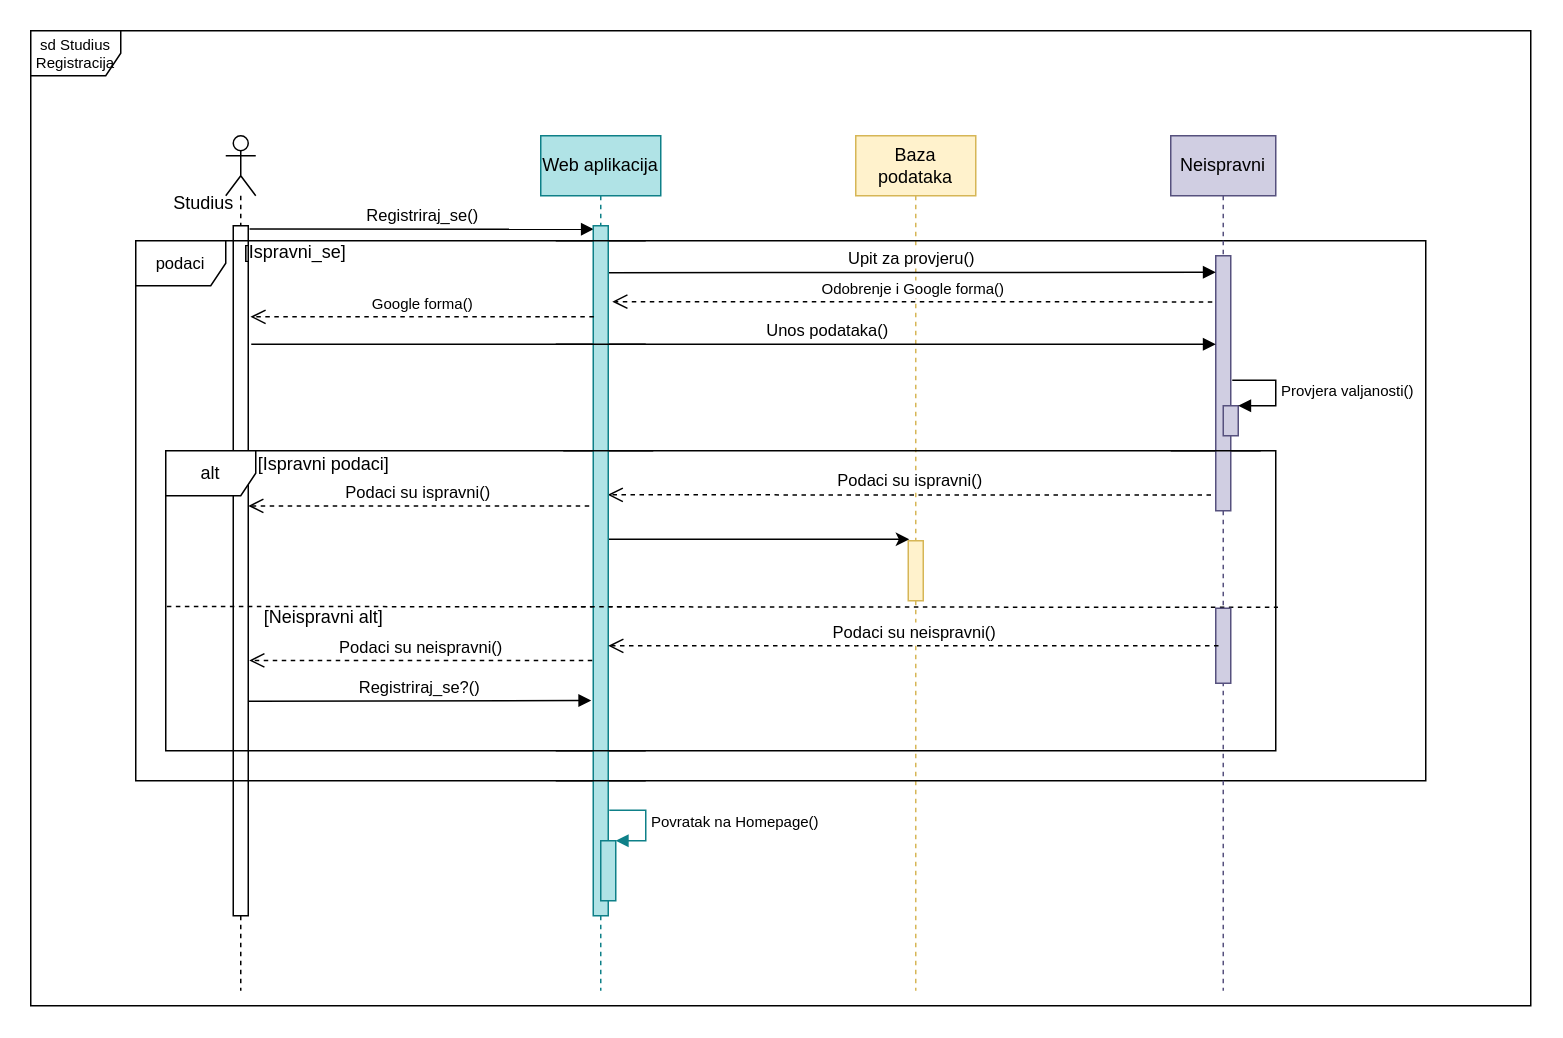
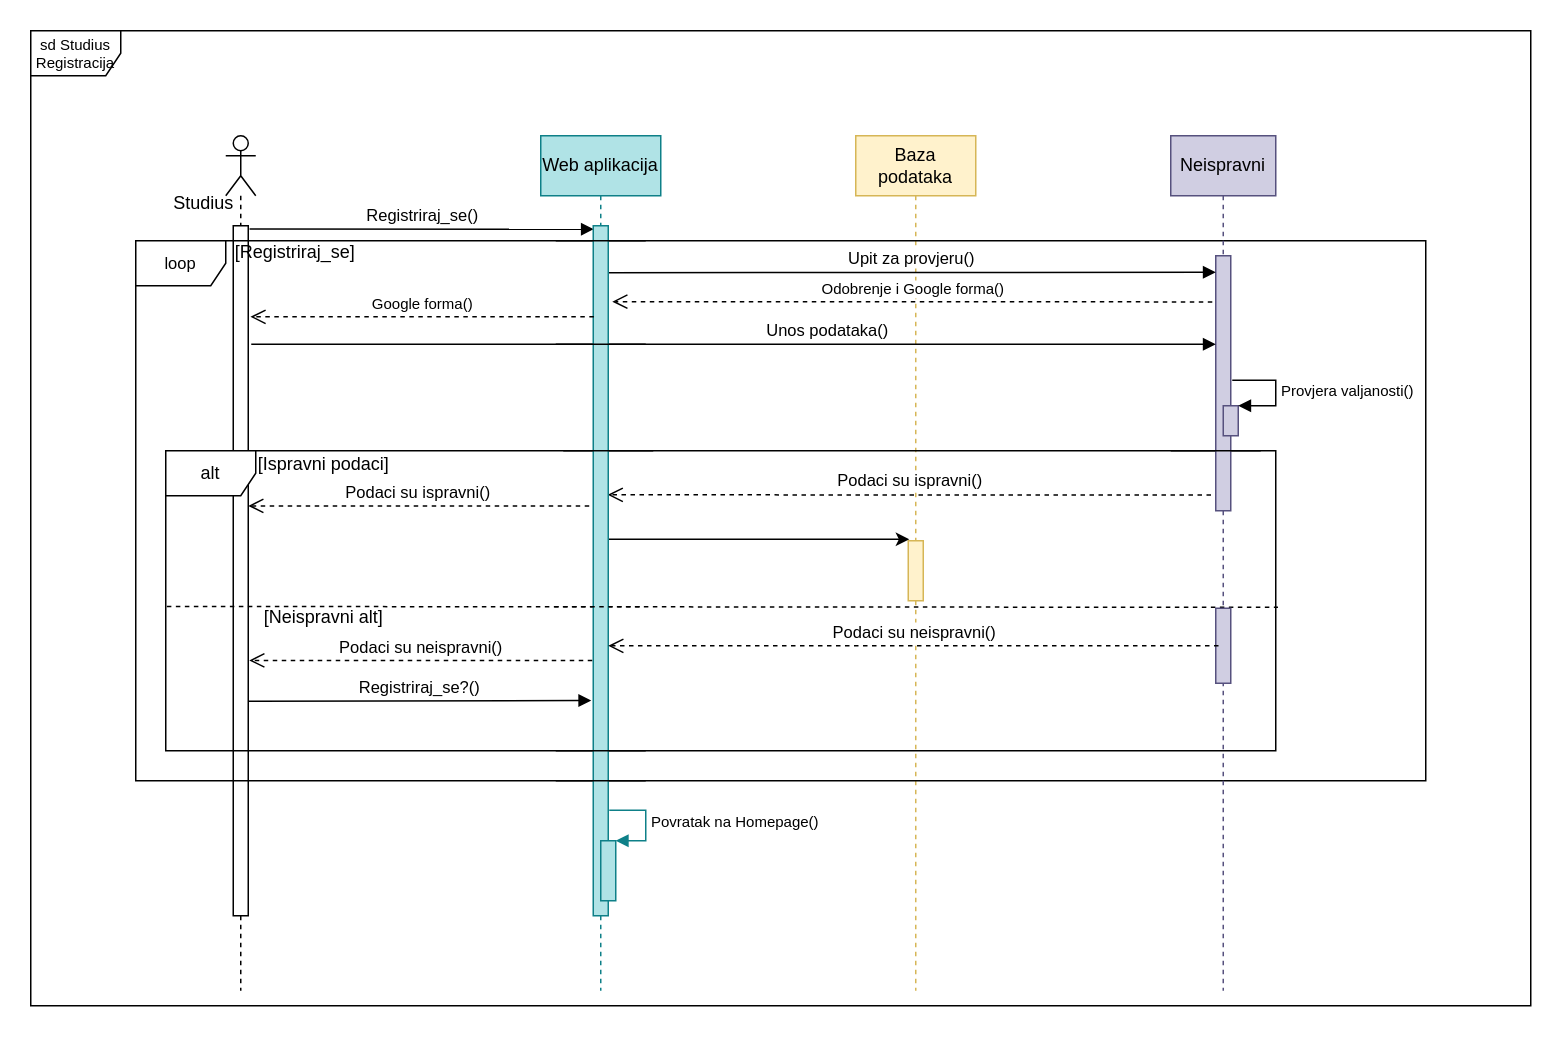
(296, 253) -> (296, 253)
(181, 263) -> (181, 263)
